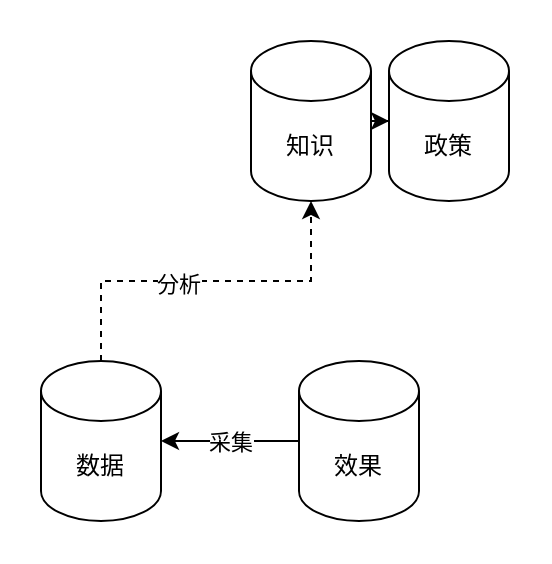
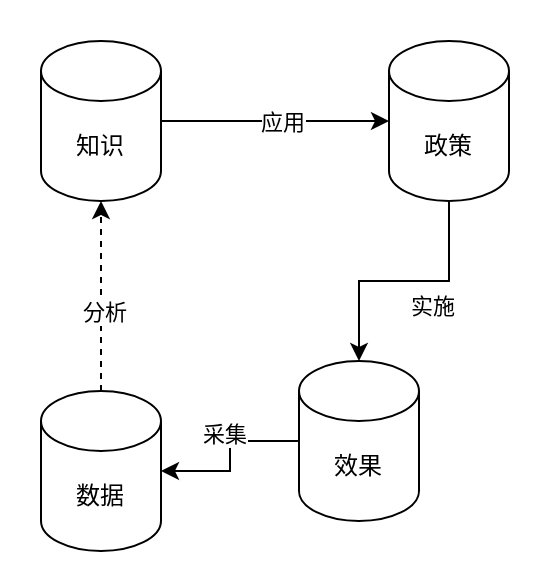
(311, 121) -> (101, 121)
none -> (411, 281)
(101, 441) -> (101, 471)
